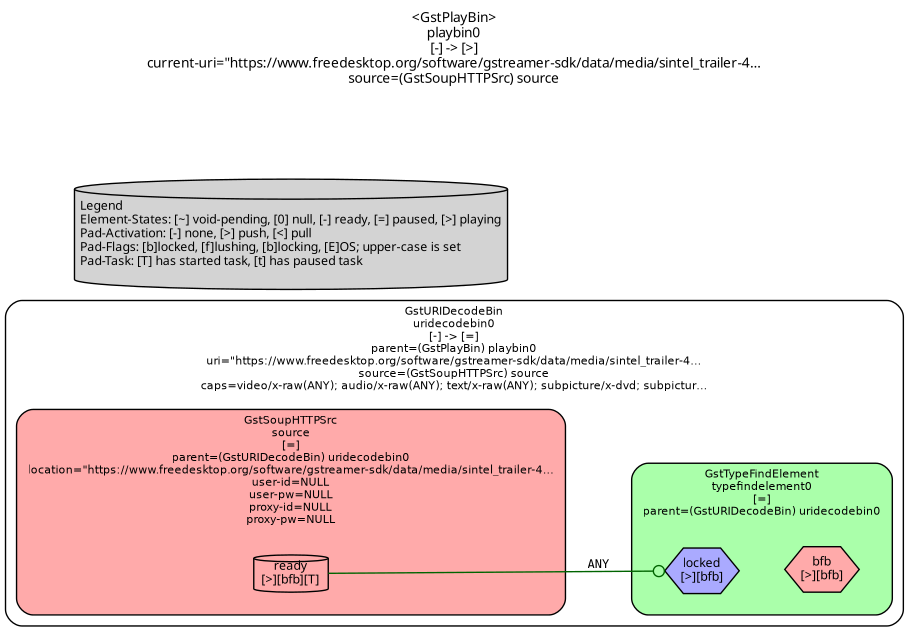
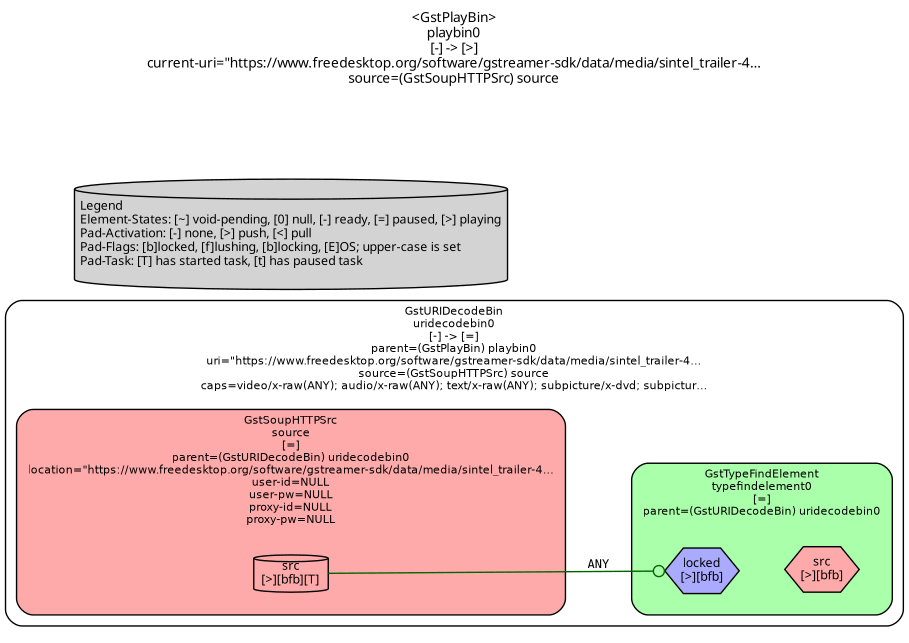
(822, 569) -> (822, 569)
(291, 574) -> (291, 574)
